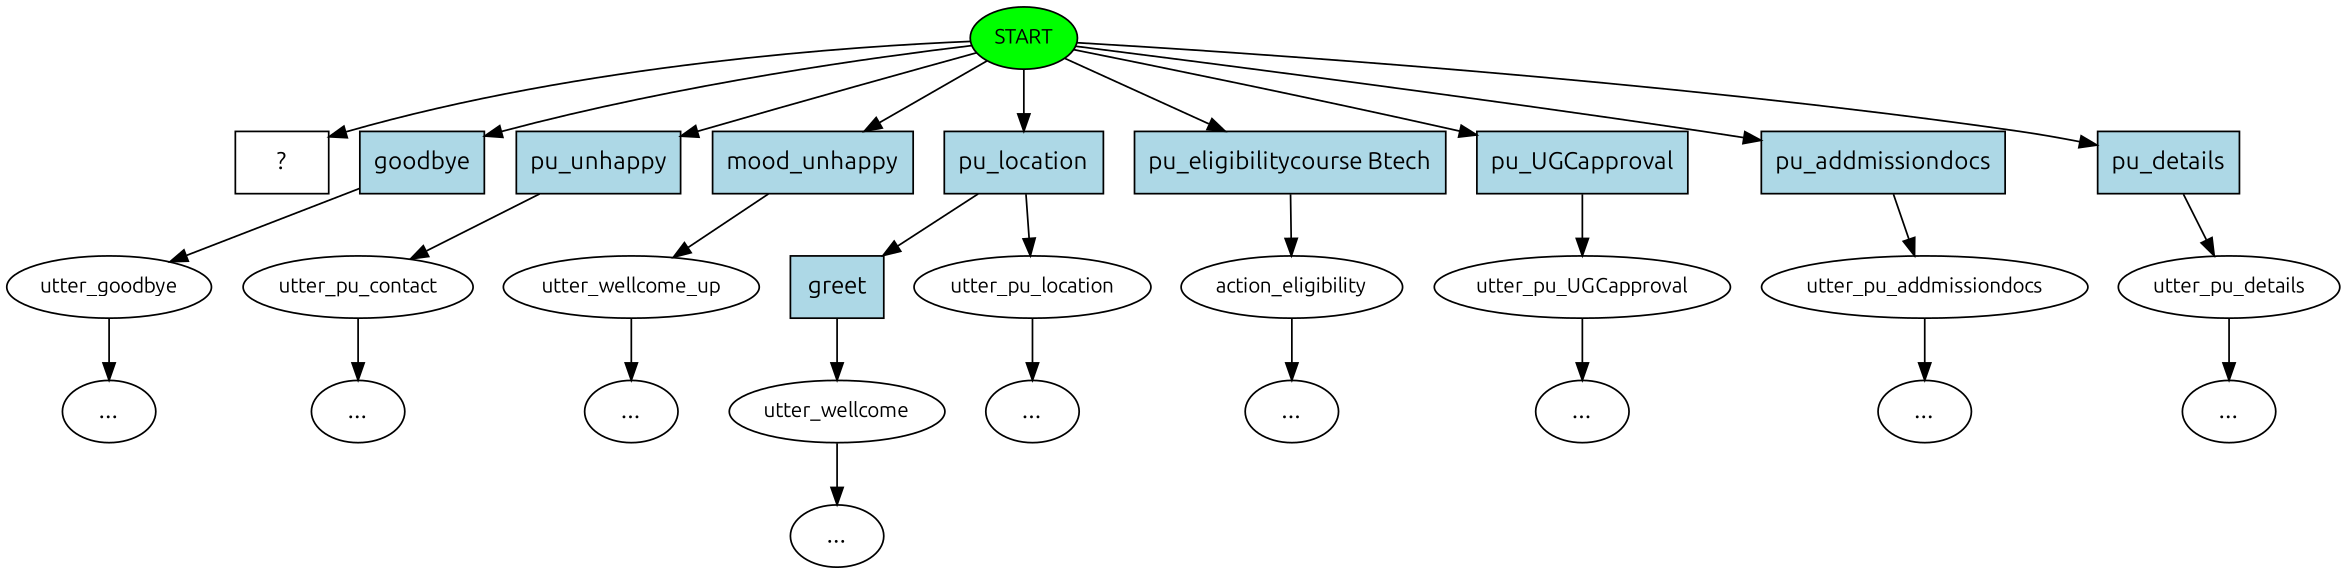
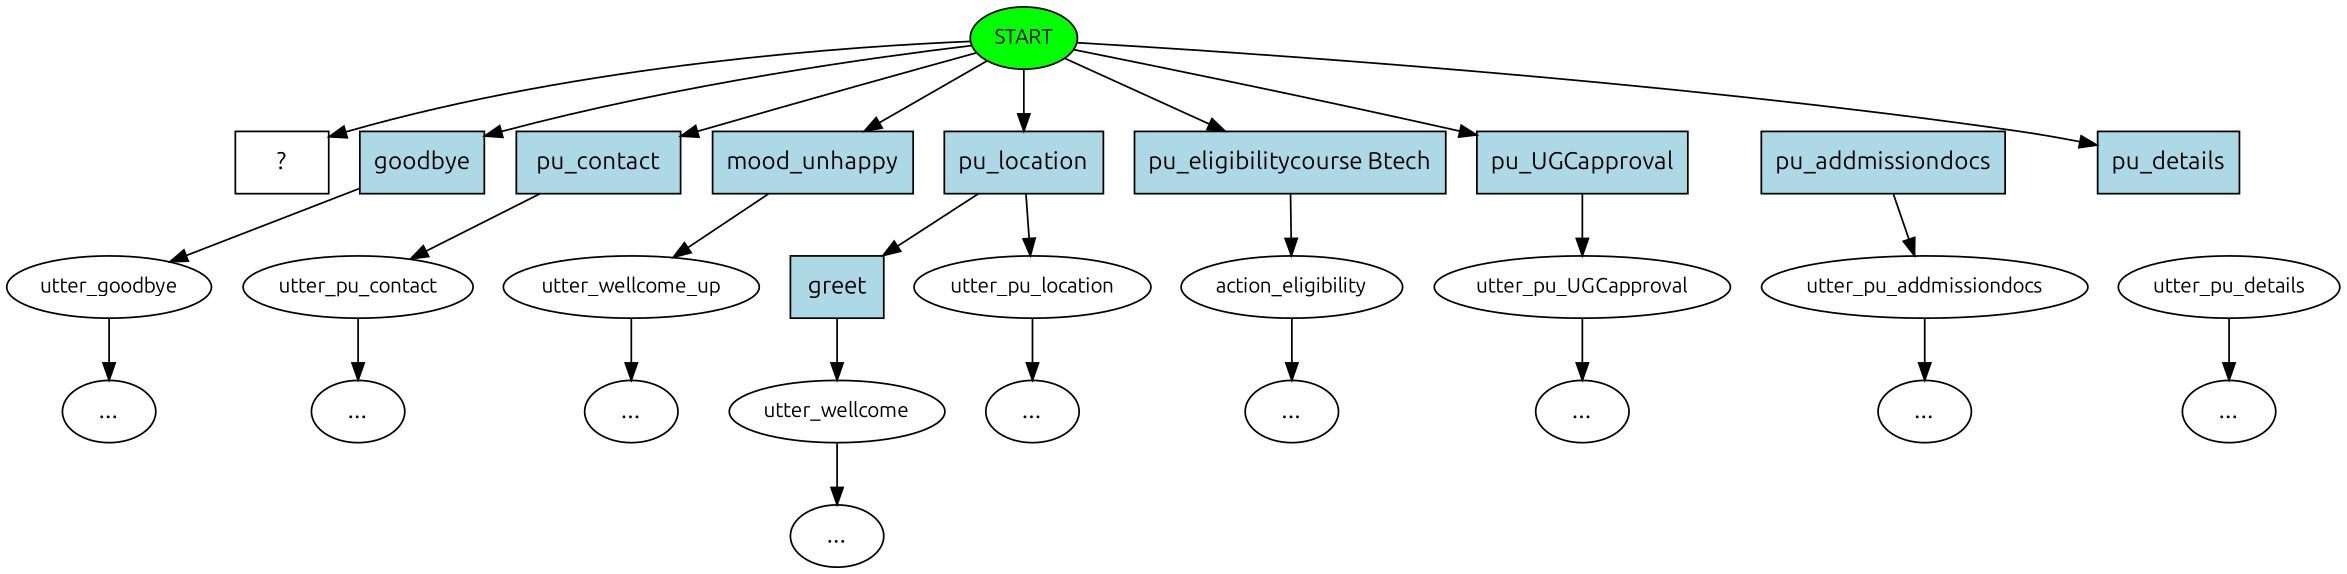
(1410, 90) -> none
(598, 163) -> (598, 163)
(2195, 217) -> none
